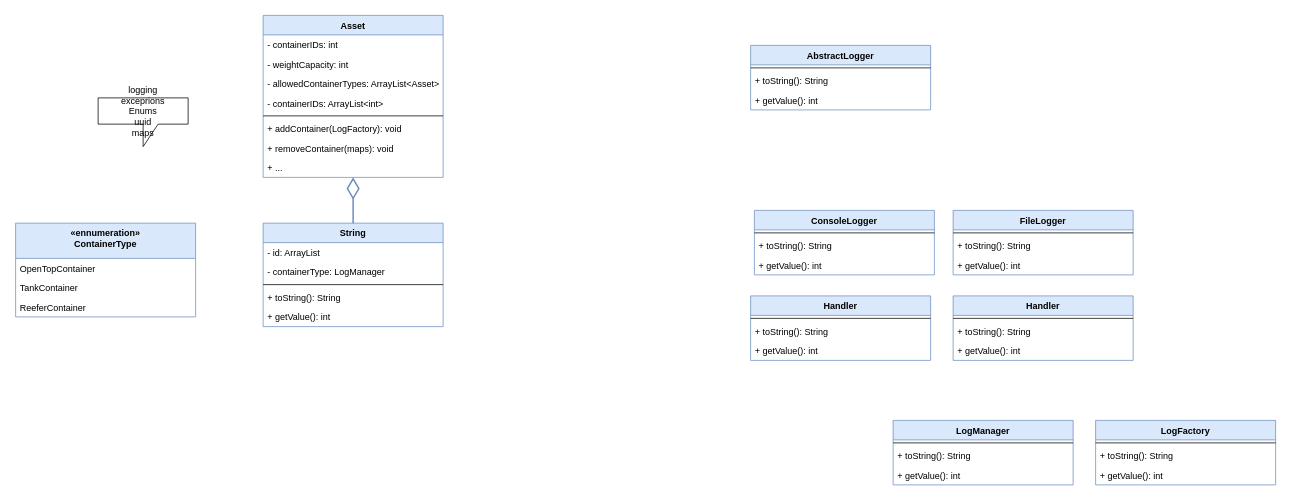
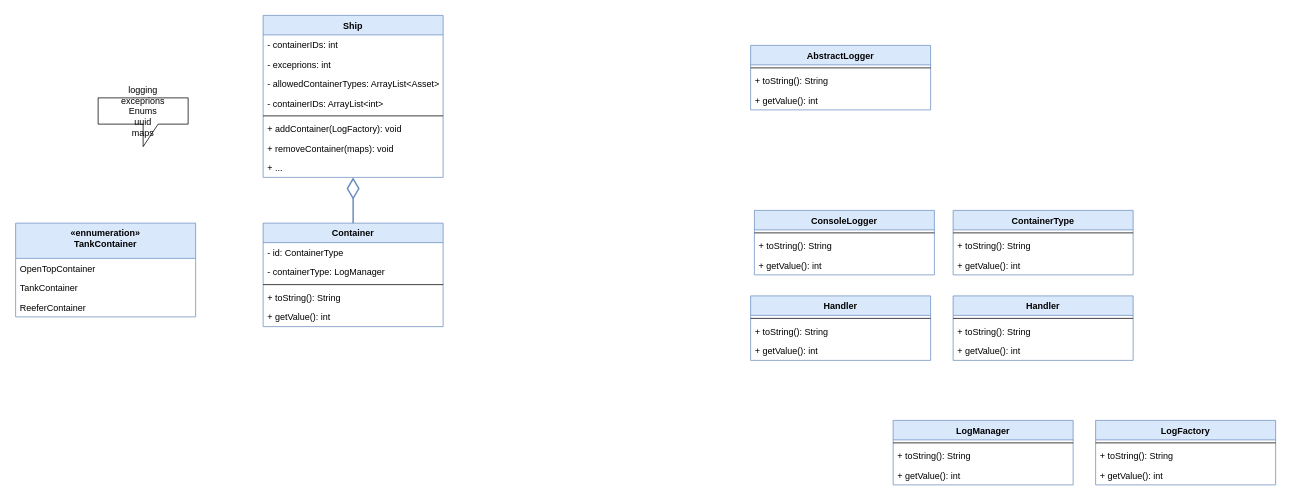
(353, 26) -> (353, 26)
(313, 65) -> (304, 65)
(1043, 221) -> (1043, 221)
(105, 233) -> (105, 233)
(353, 233) -> (353, 233)
(299, 253) -> (309, 253)
